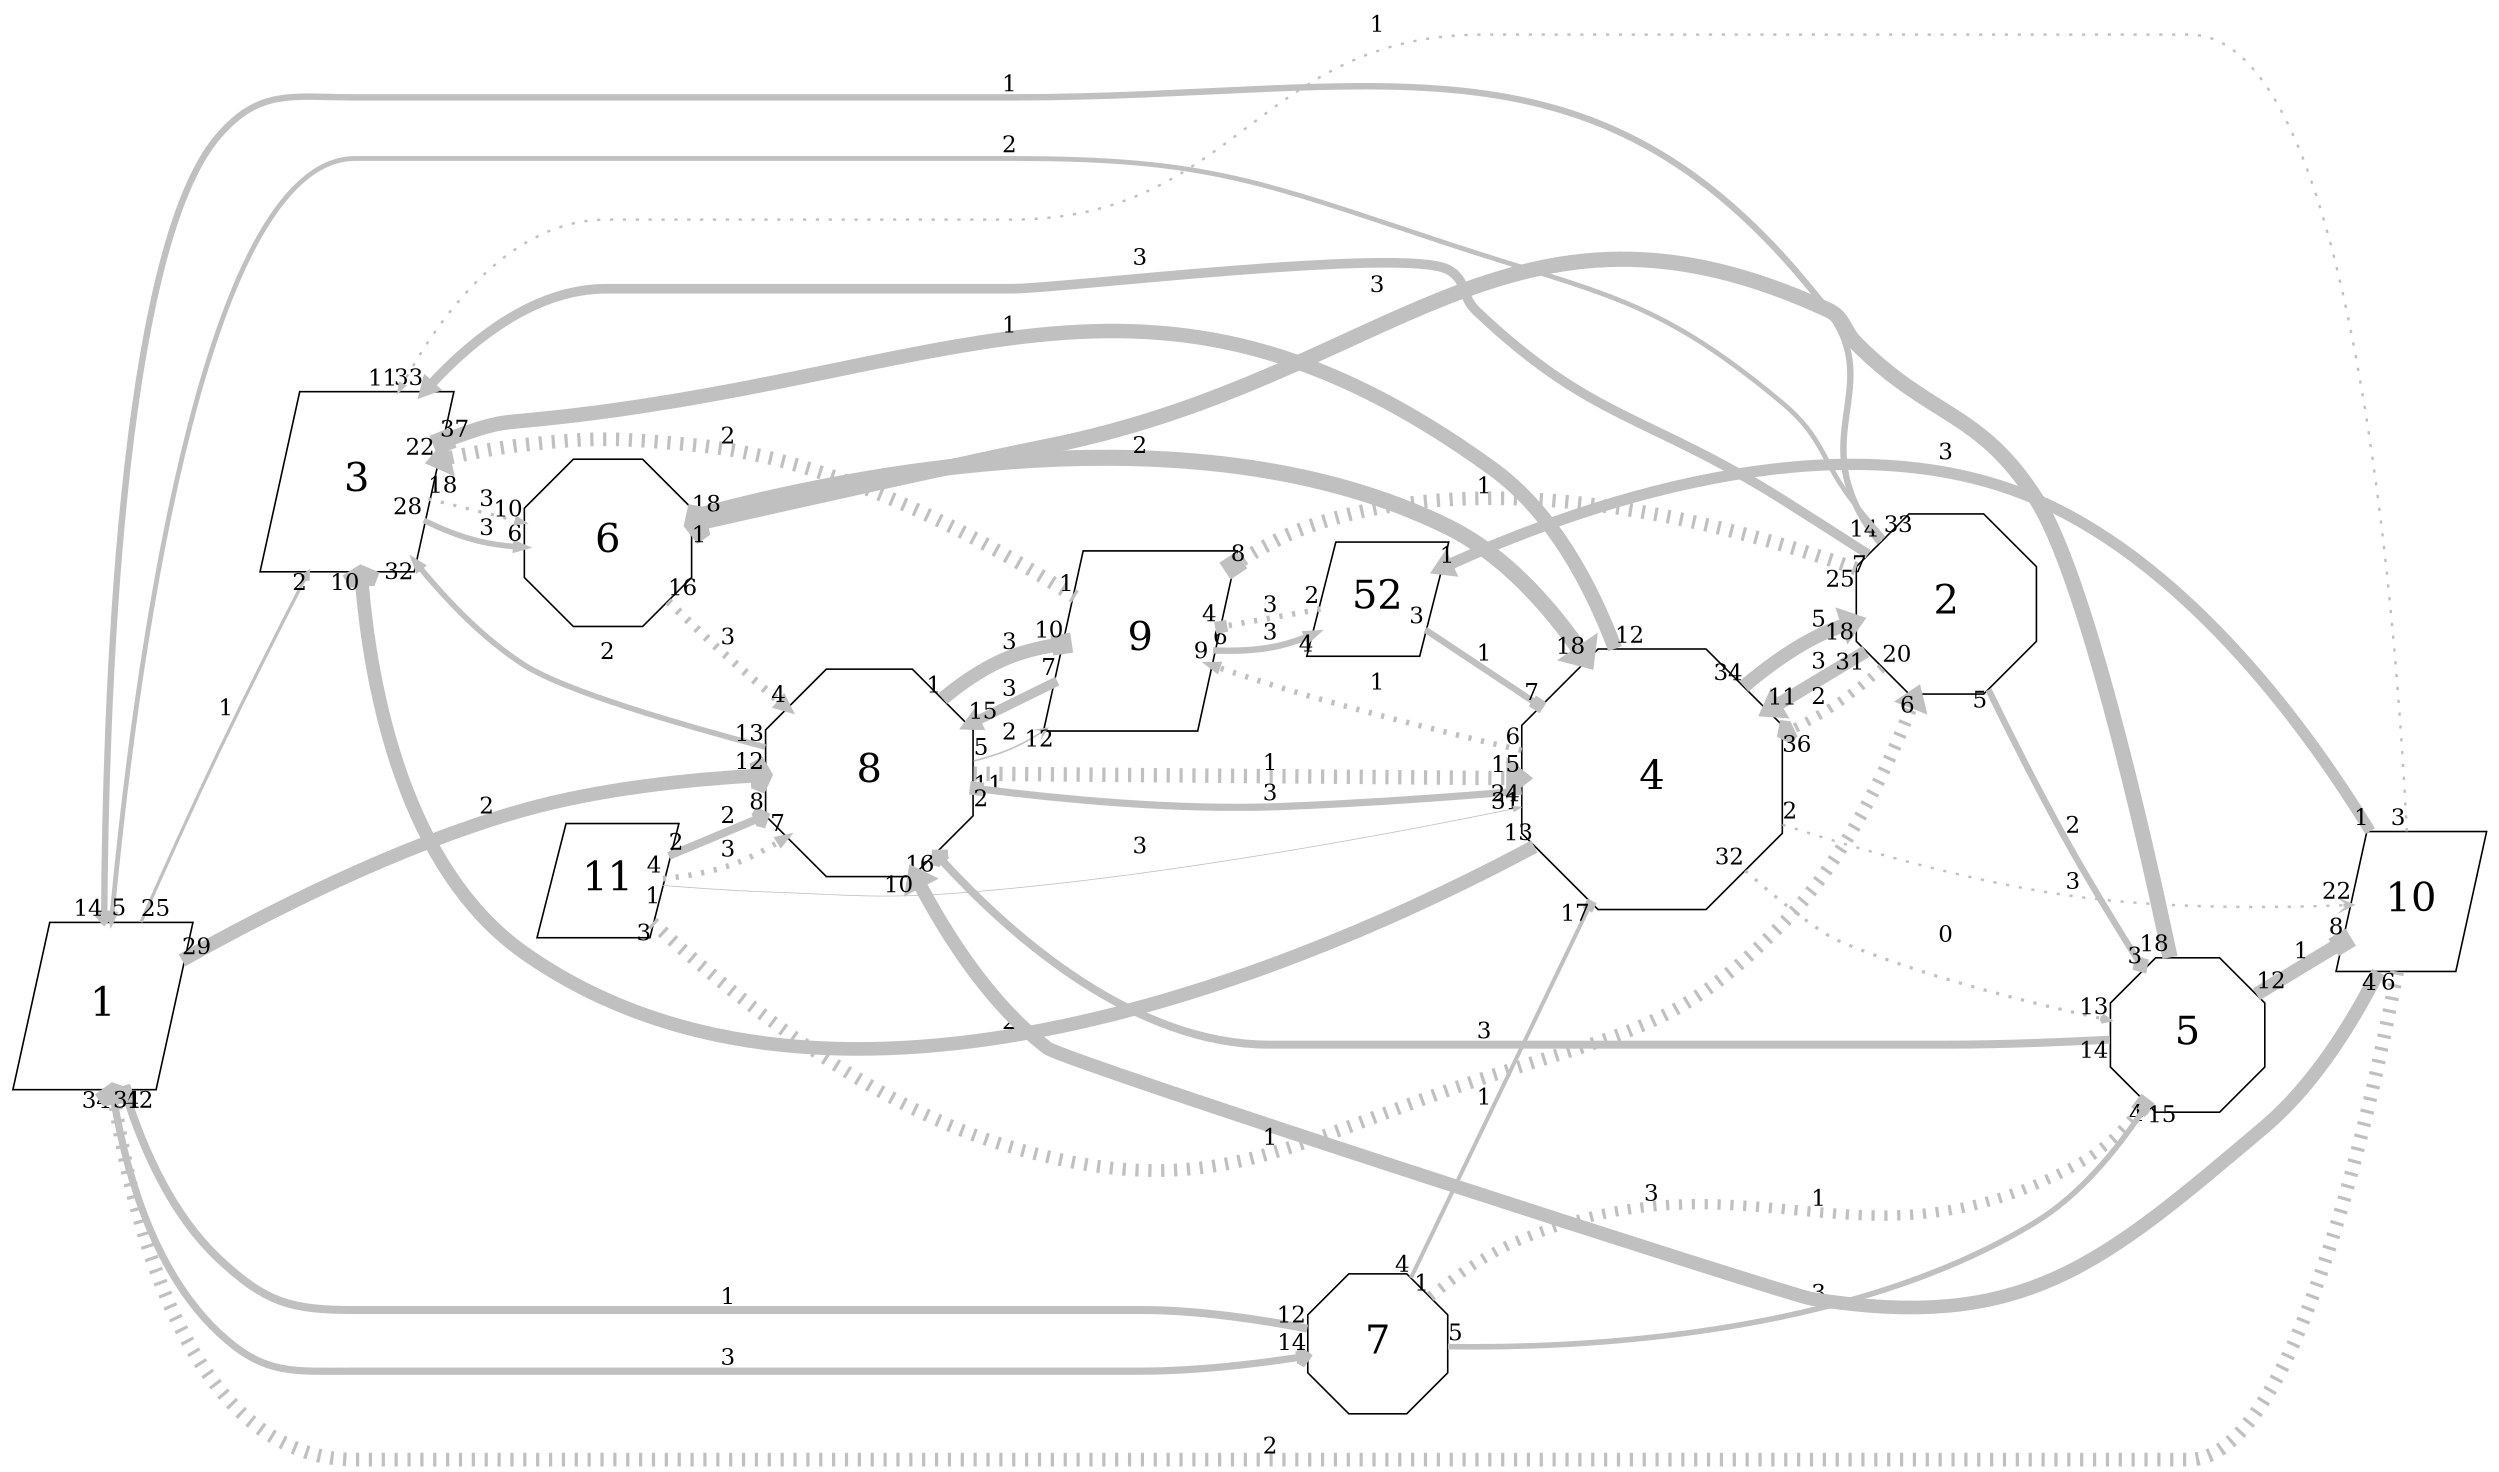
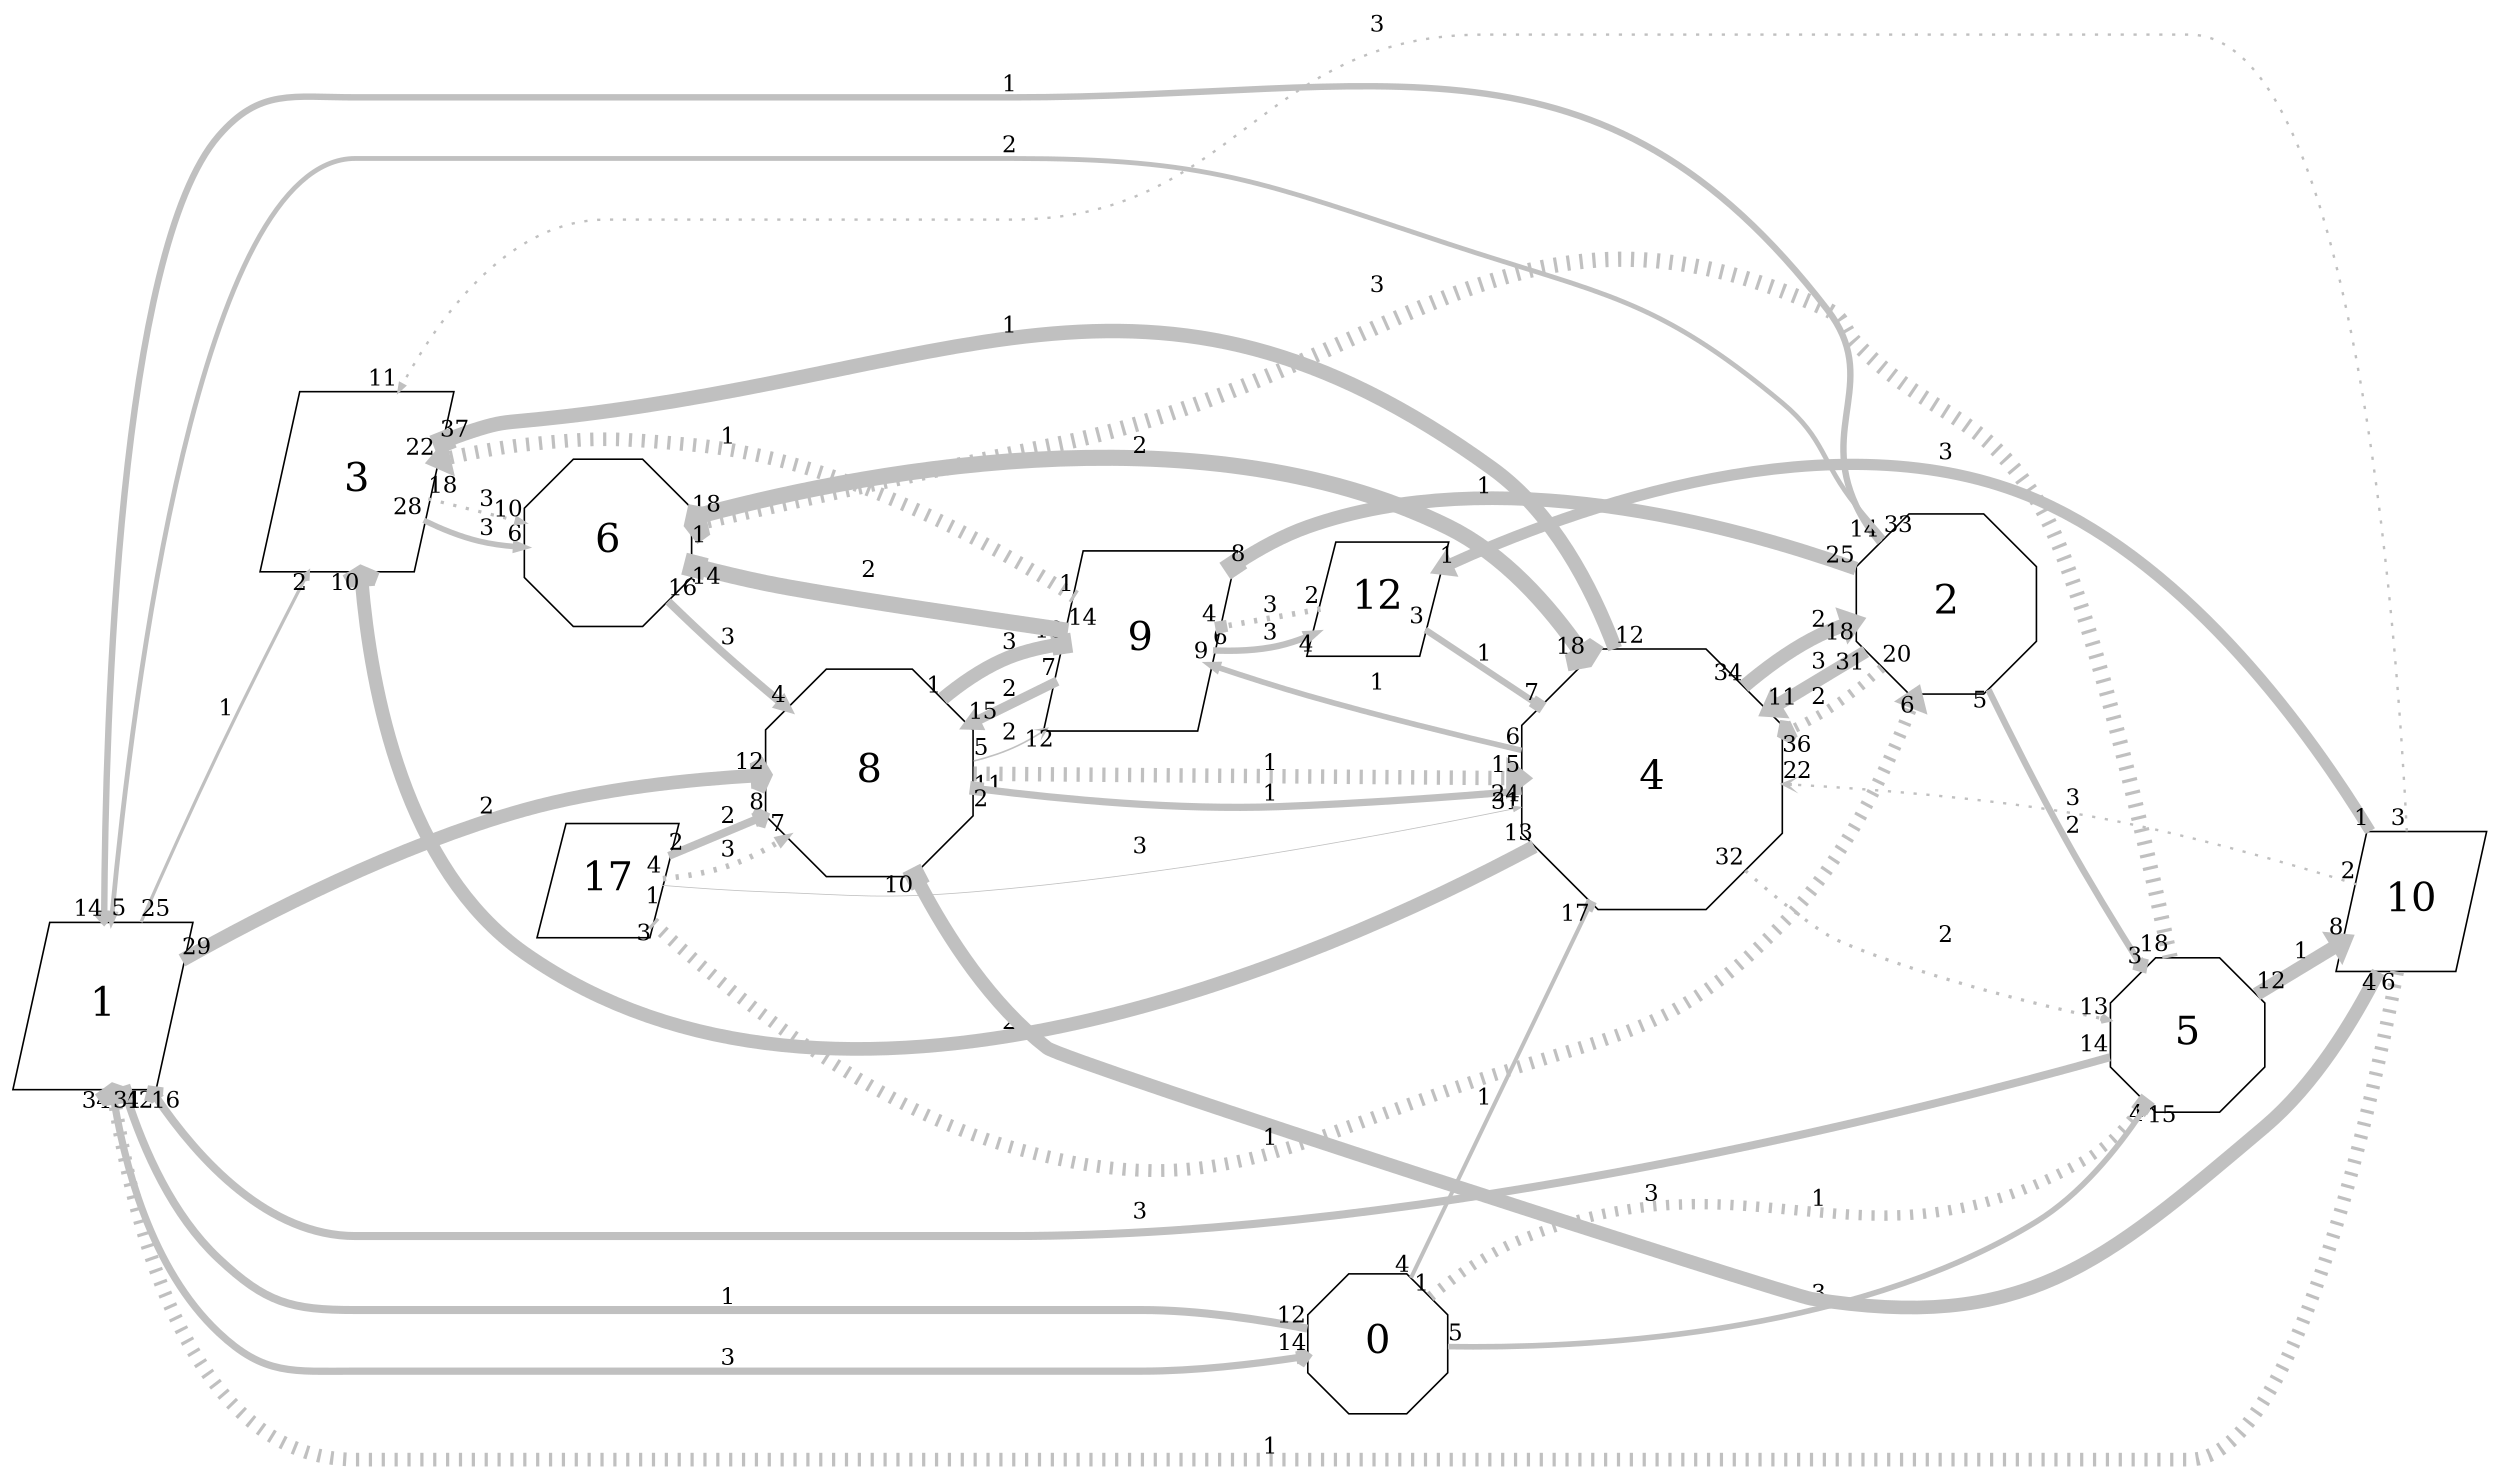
(1378, 26) -> (1378, 26)
(1629, 260) -> (1629, 260)
(1181, 275) -> none
(729, 438) -> (729, 438)
(1165, 460) -> (1165, 460)
(1545, 501) -> (1545, 501)
(1378, 599) -> (1378, 599)
none -> (883, 603)
(1819, 621) -> (1819, 621)
(724, 653) -> (724, 653)
(575, 689) -> none
(1010, 690) -> (1010, 690)
(1369, 712) -> (1369, 712)
(1271, 795) -> (1271, 795)
(608, 881) -> (608, 881)
(2059, 894) -> (2077, 814)
(1946, 936) -> (1946, 936)
(2297, 970) -> (2297, 970)
(1496, 1045) -> (1115, 1232)
(1661, 1252) -> (1661, 1252)
(1378, 1344) -> (1378, 1344)
(1271, 1448) -> (1271, 1448)
